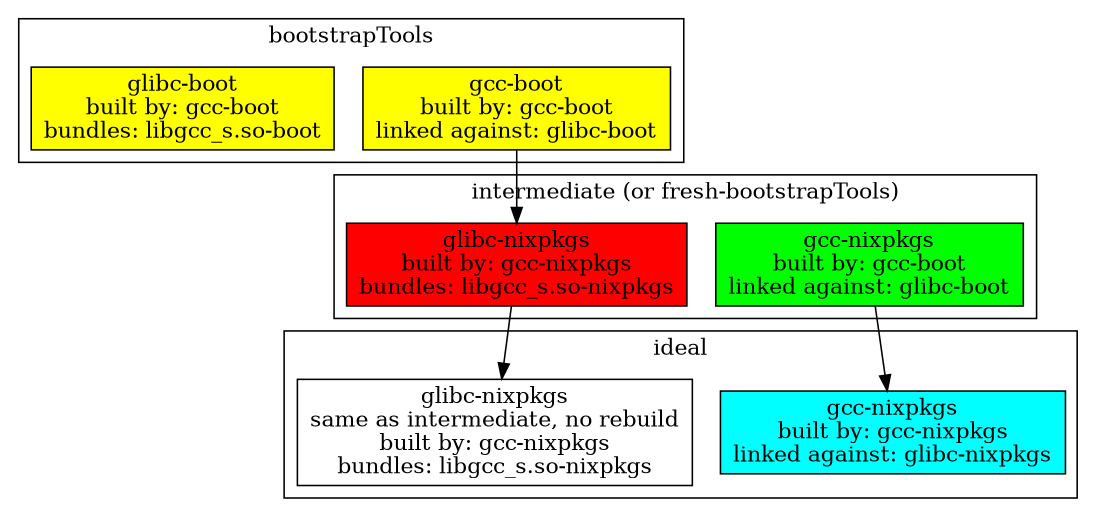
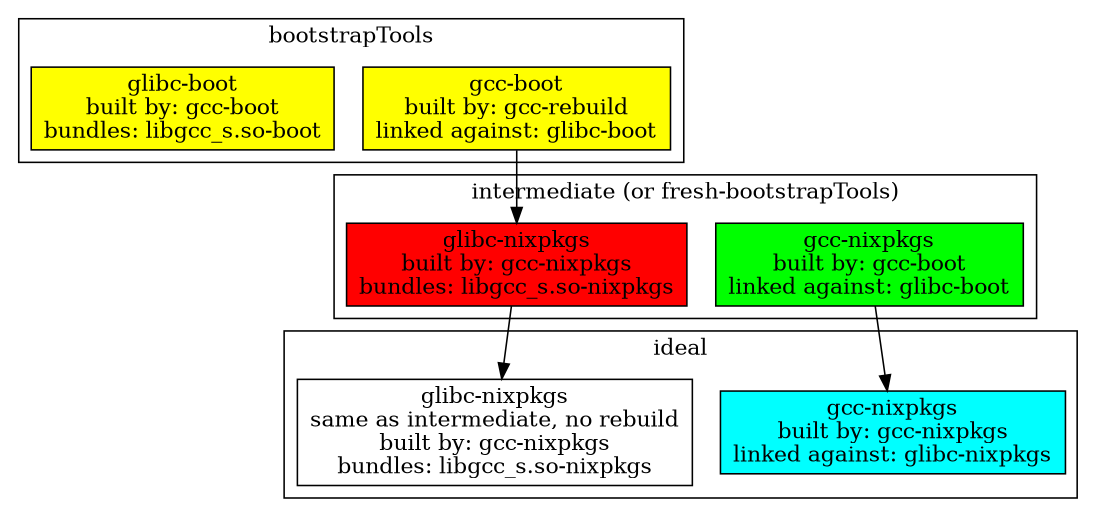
(517, 108) -> (517, 108)
